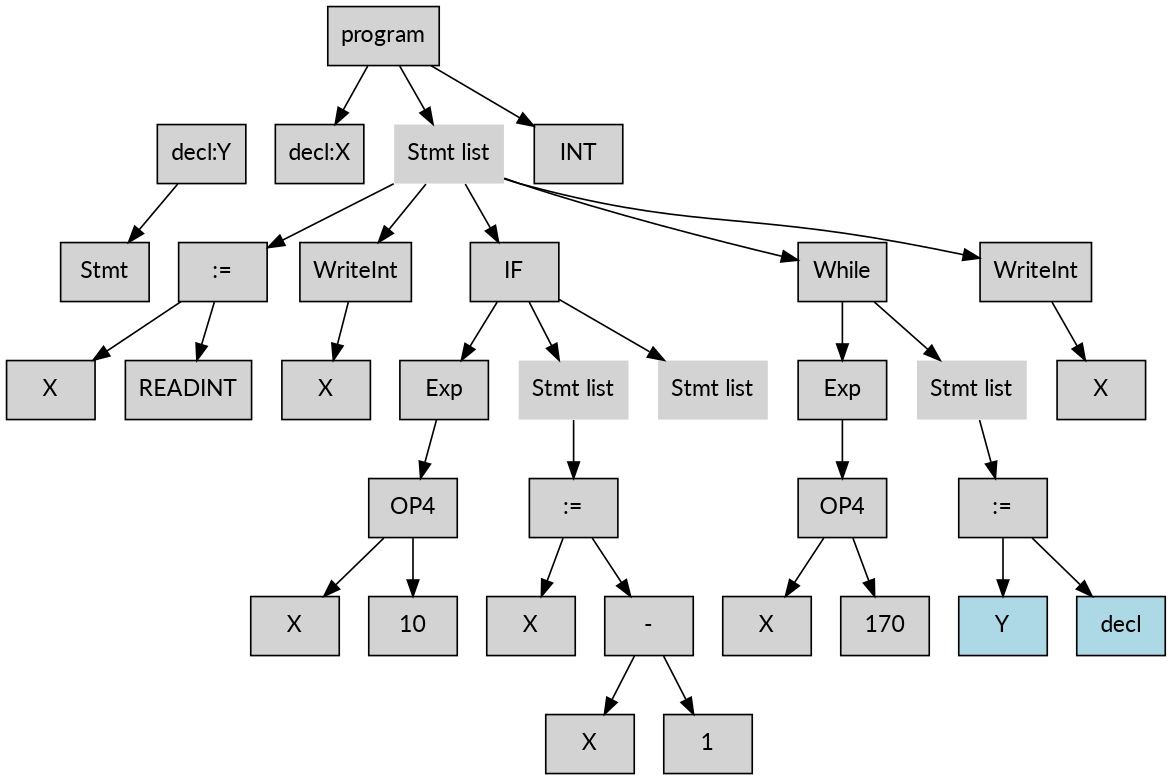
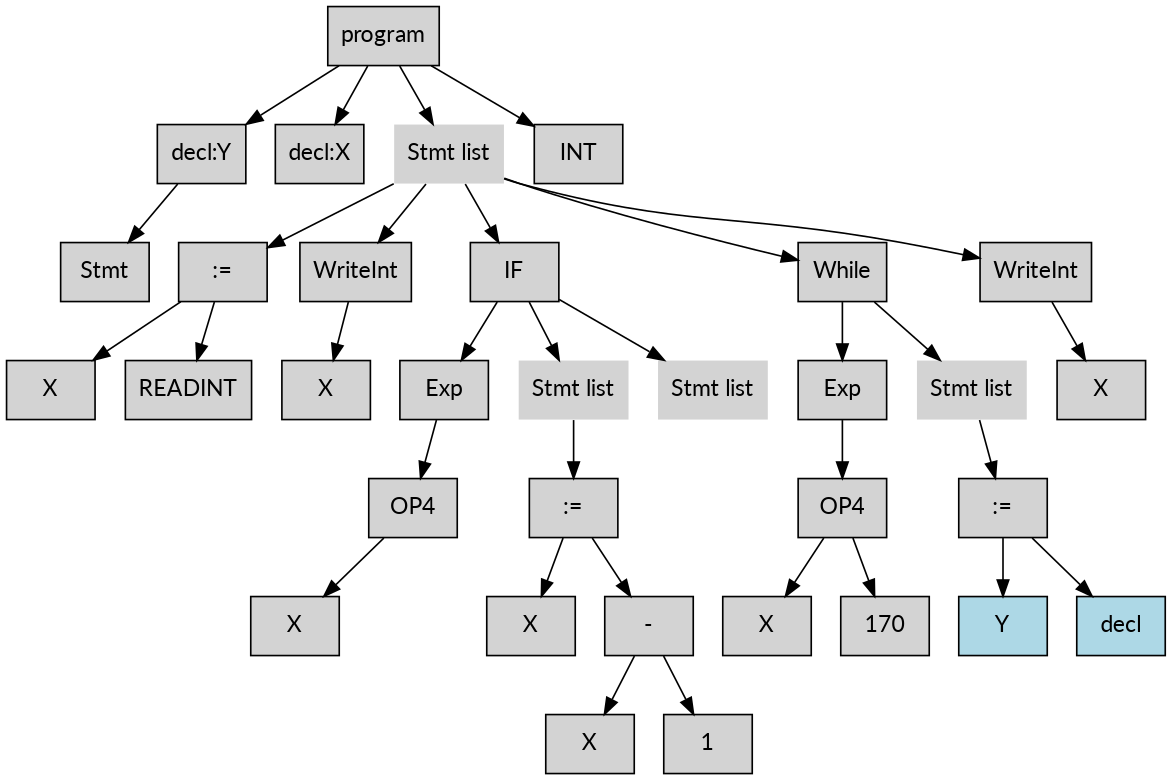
none -> (300, 90)
(413, 626) -> none
